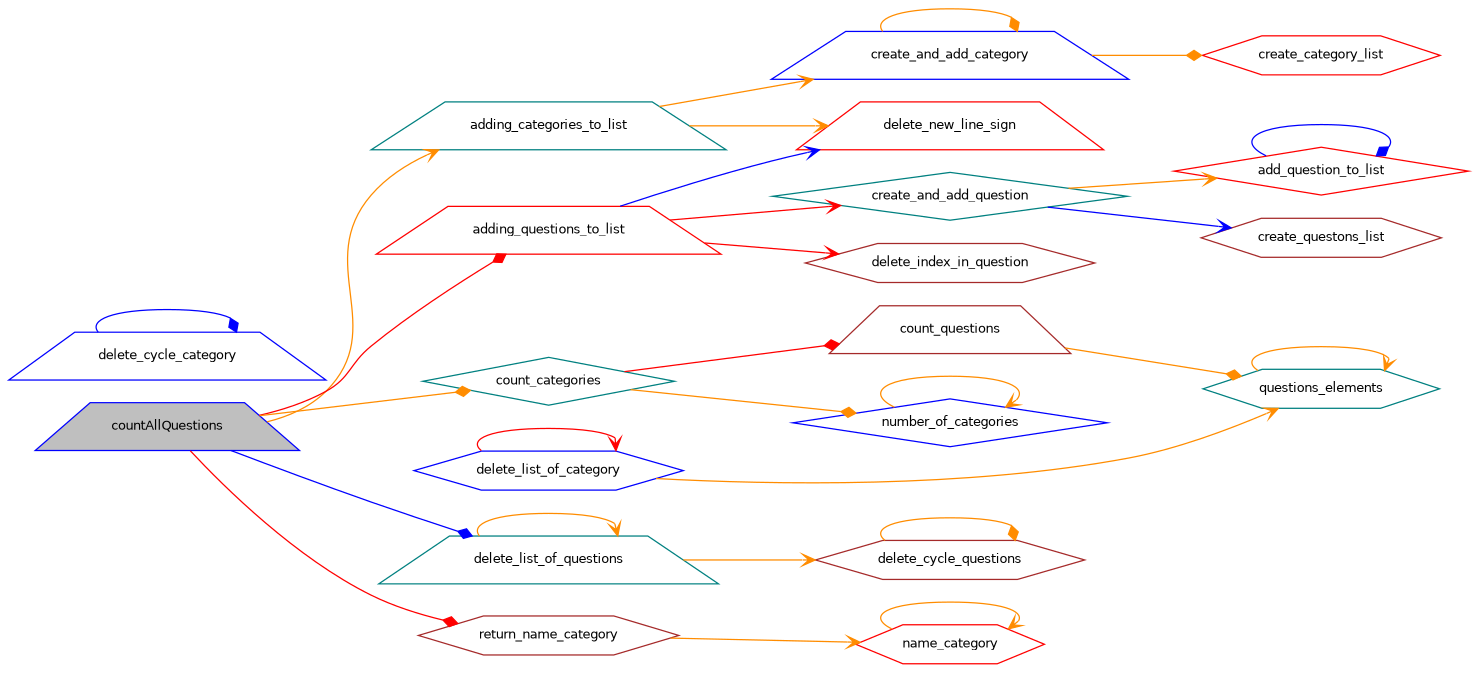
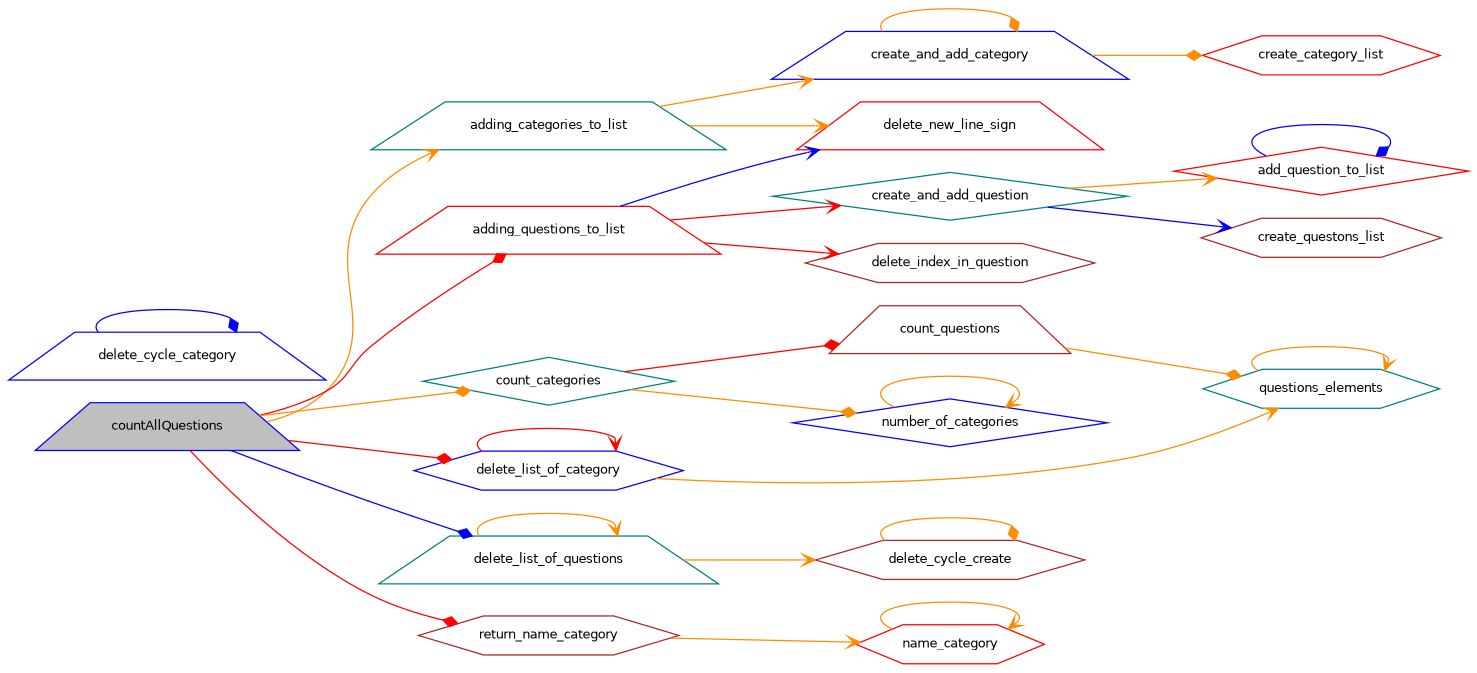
none -> (362, 449)
(950, 560) -> (950, 560)
